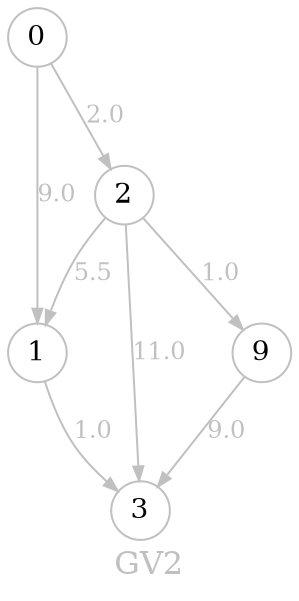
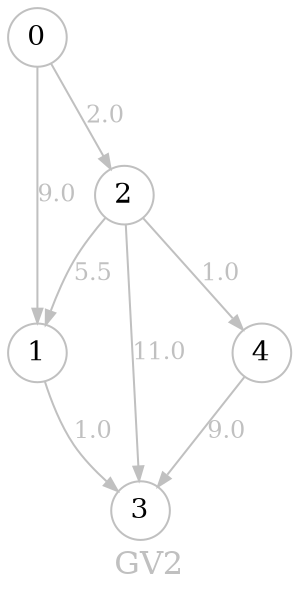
(262, 353) -> (262, 353)
